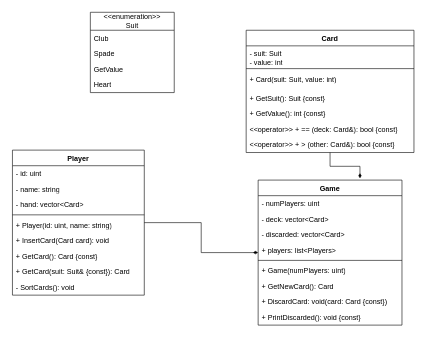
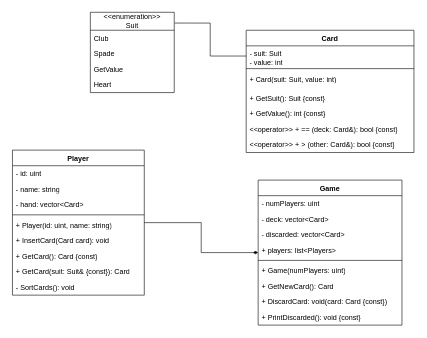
none -> (210, 40)
(360, 168) -> none
